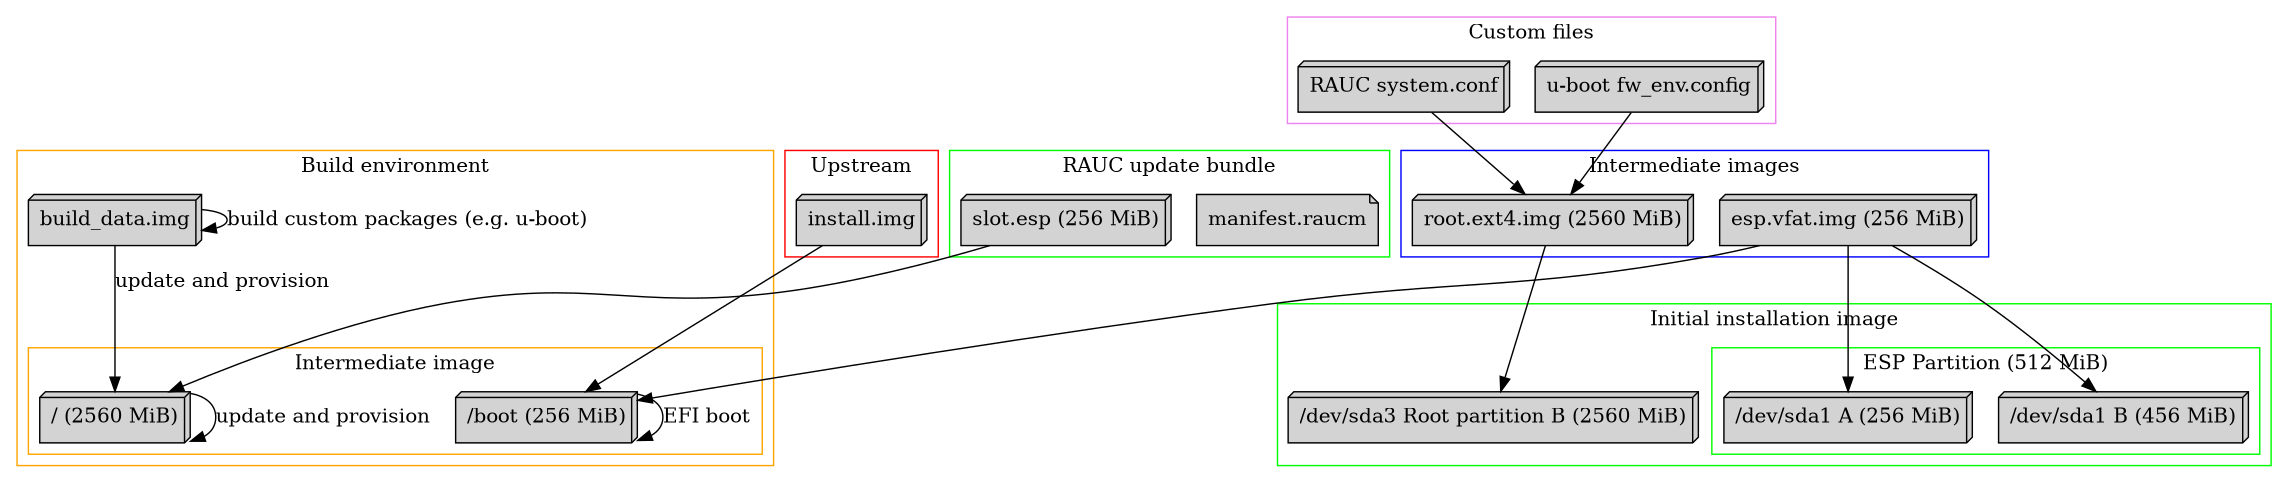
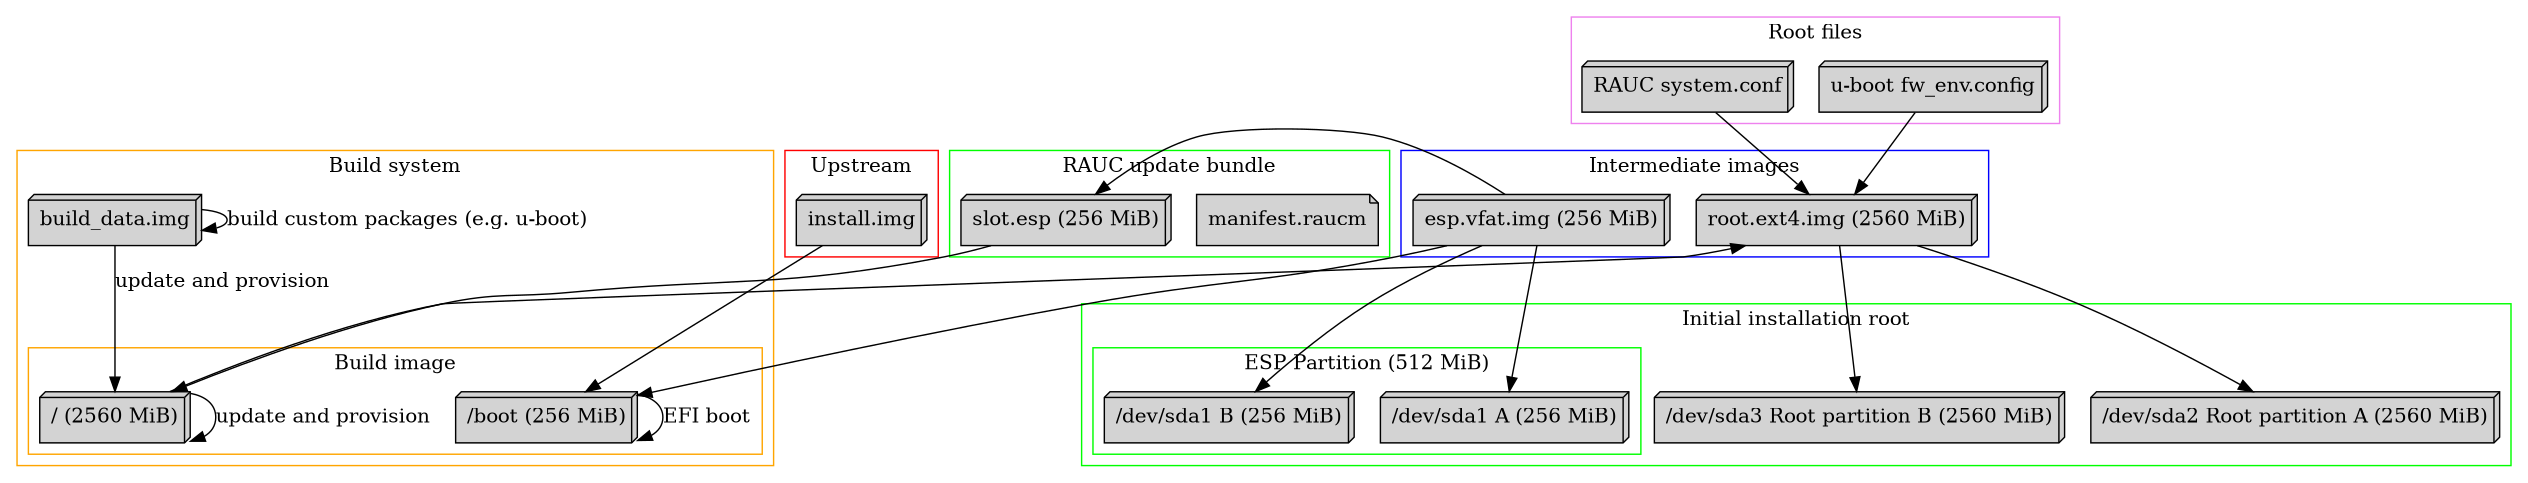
(1532, 33) -> (1815, 33)
none -> (1306, 129)
(395, 167) -> (395, 167)
none -> (944, 285)
(1774, 320) -> (1796, 320)
(395, 364) -> (395, 364)
(2123, 417) -> (1229, 417)
none -> (2295, 417)
